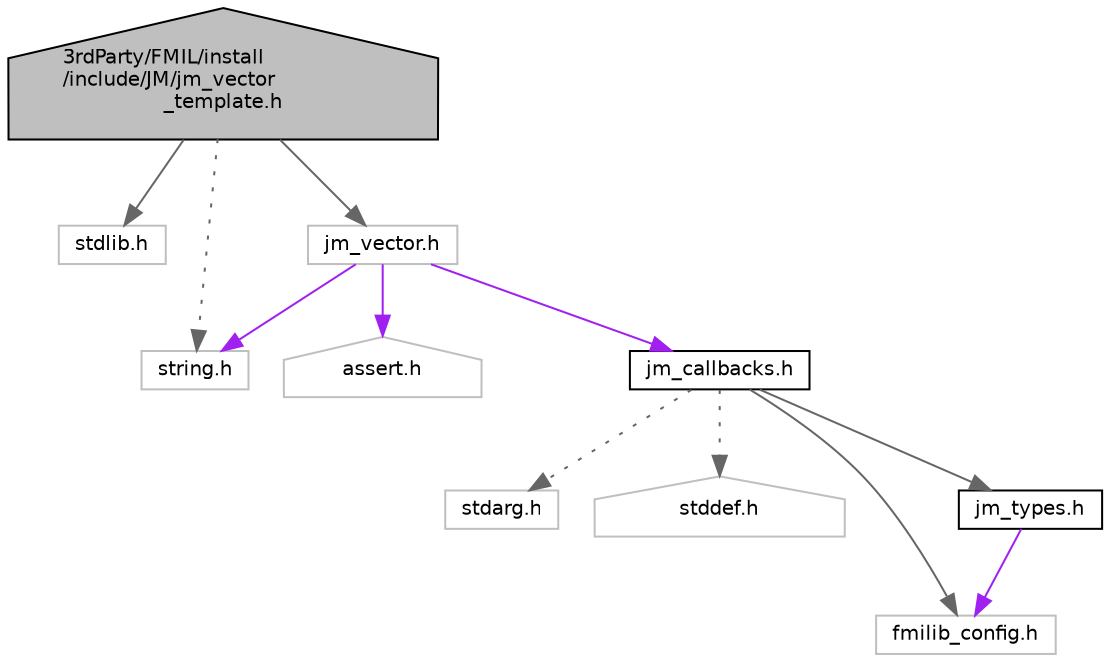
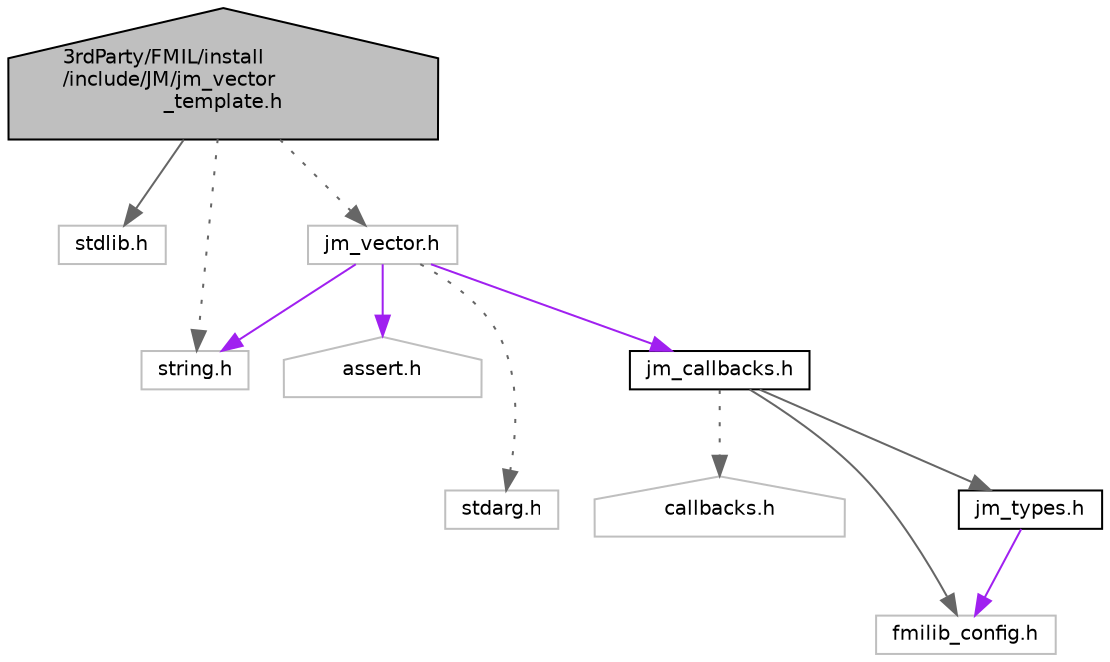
(315, 175) -> (315, 175)
(619, 435) -> (505, 349)
(720, 510) -> (720, 510)
